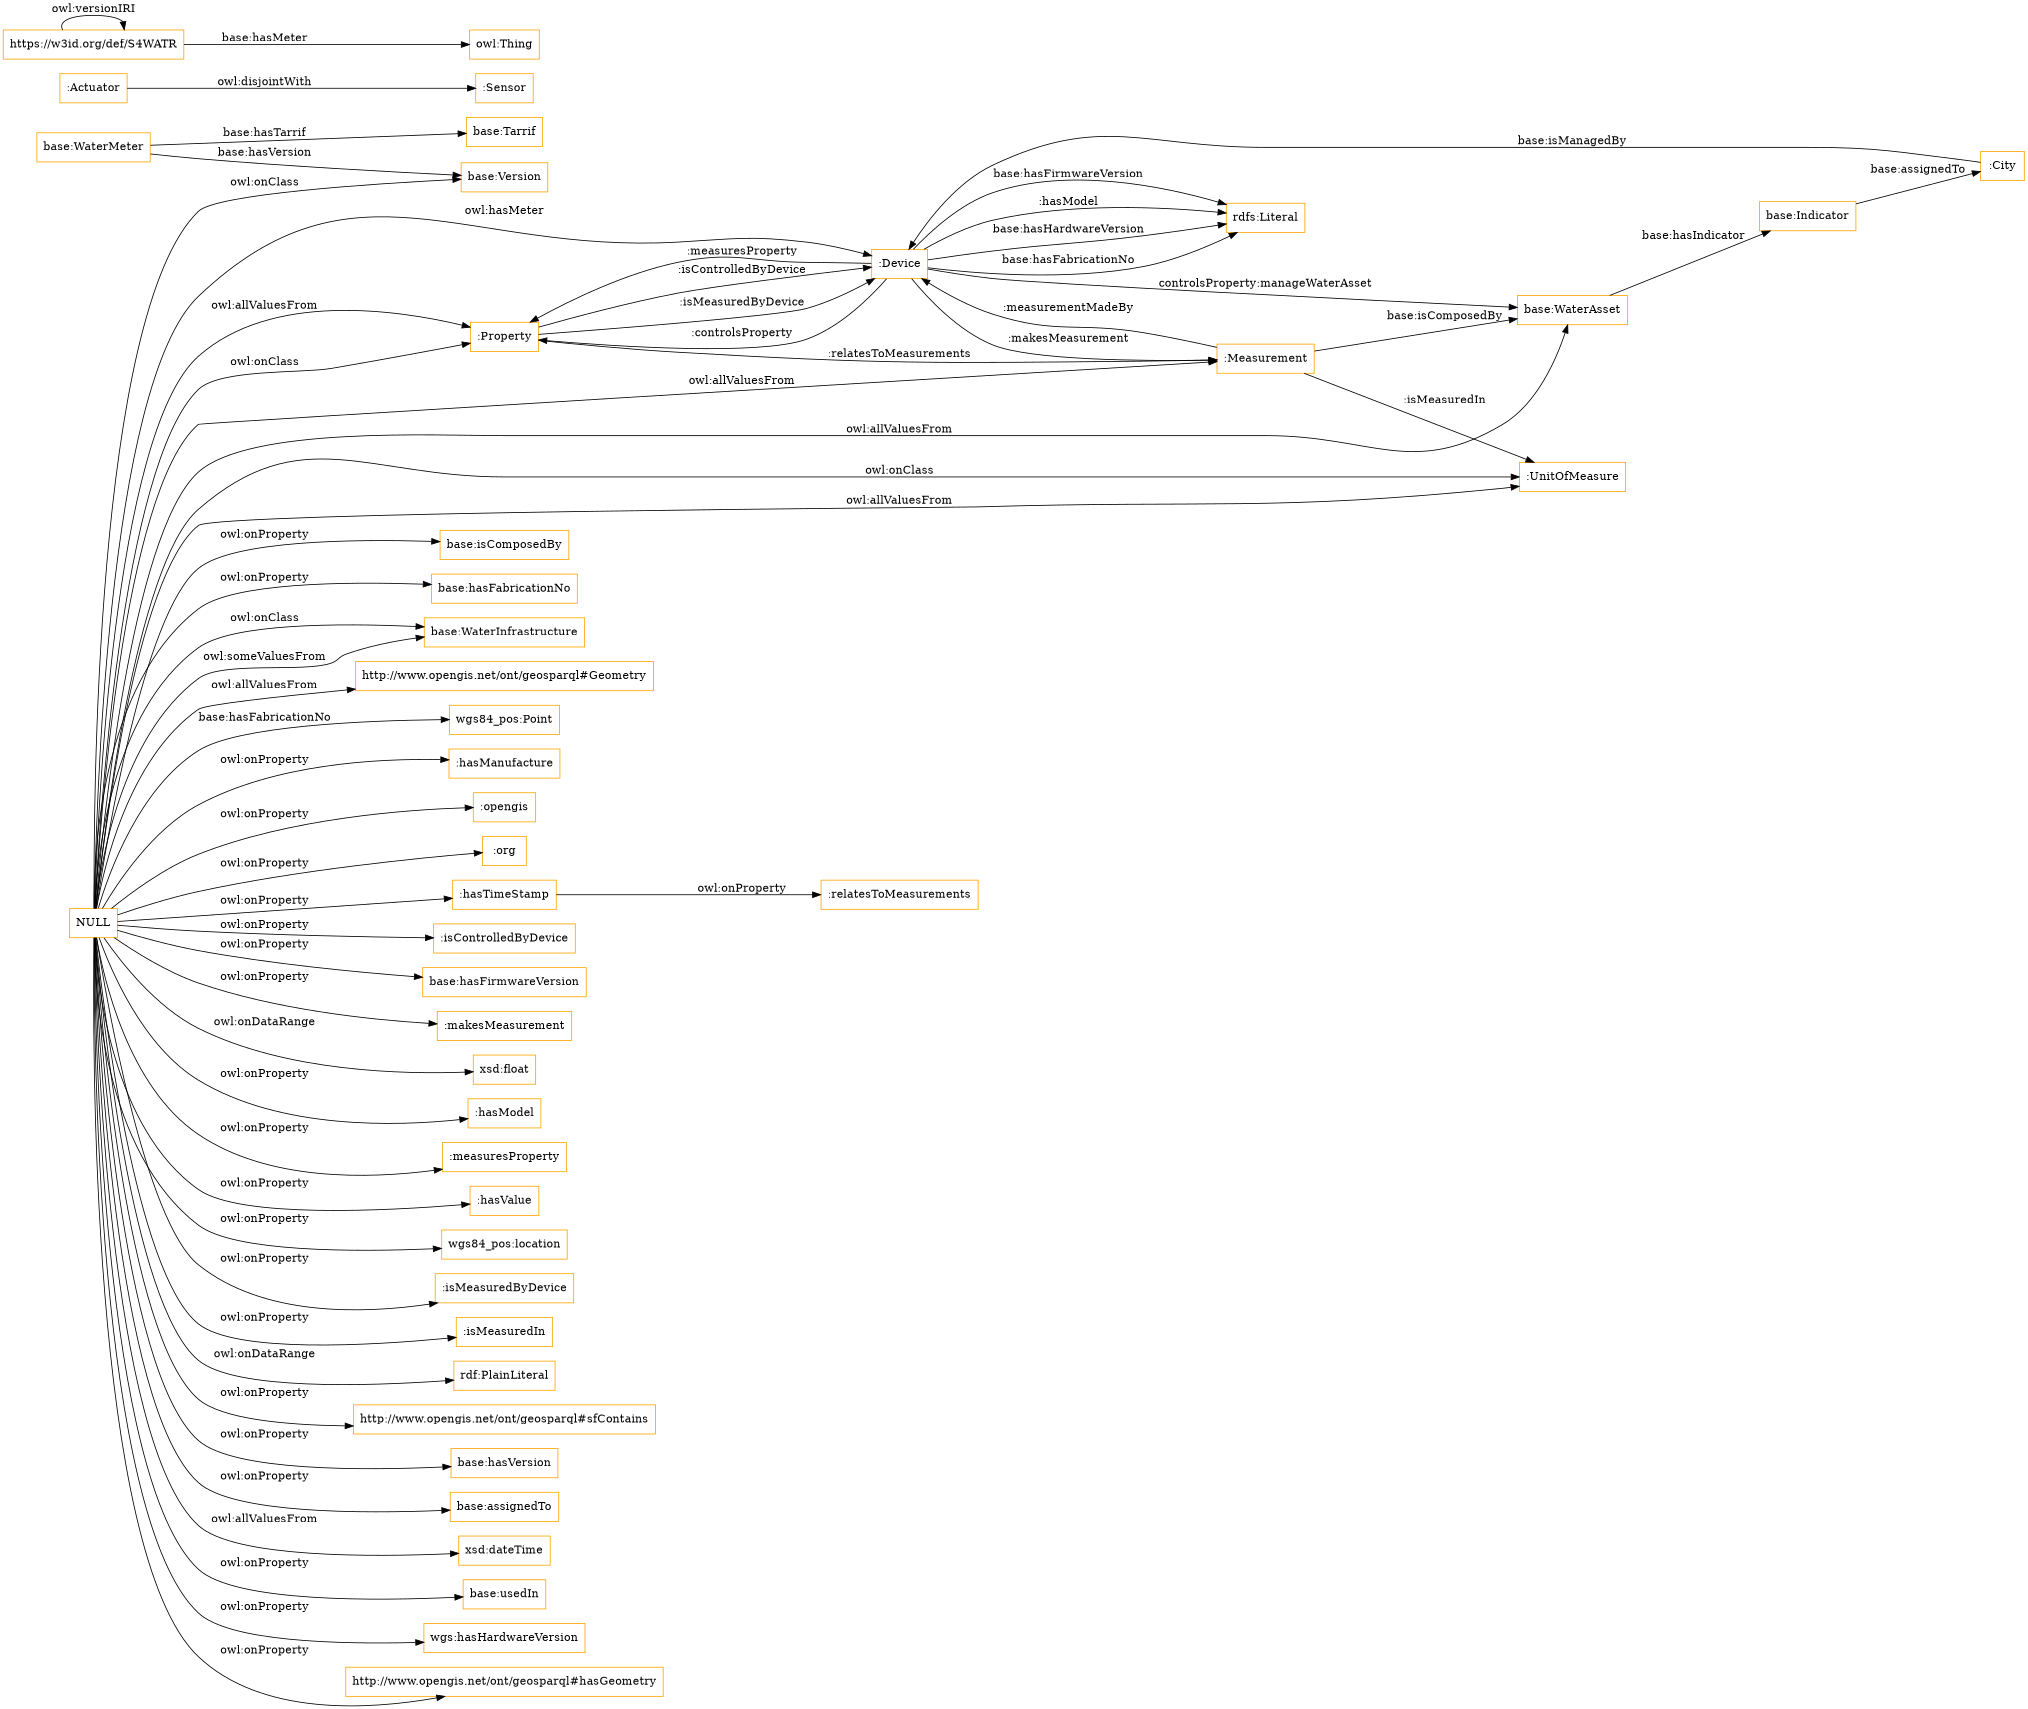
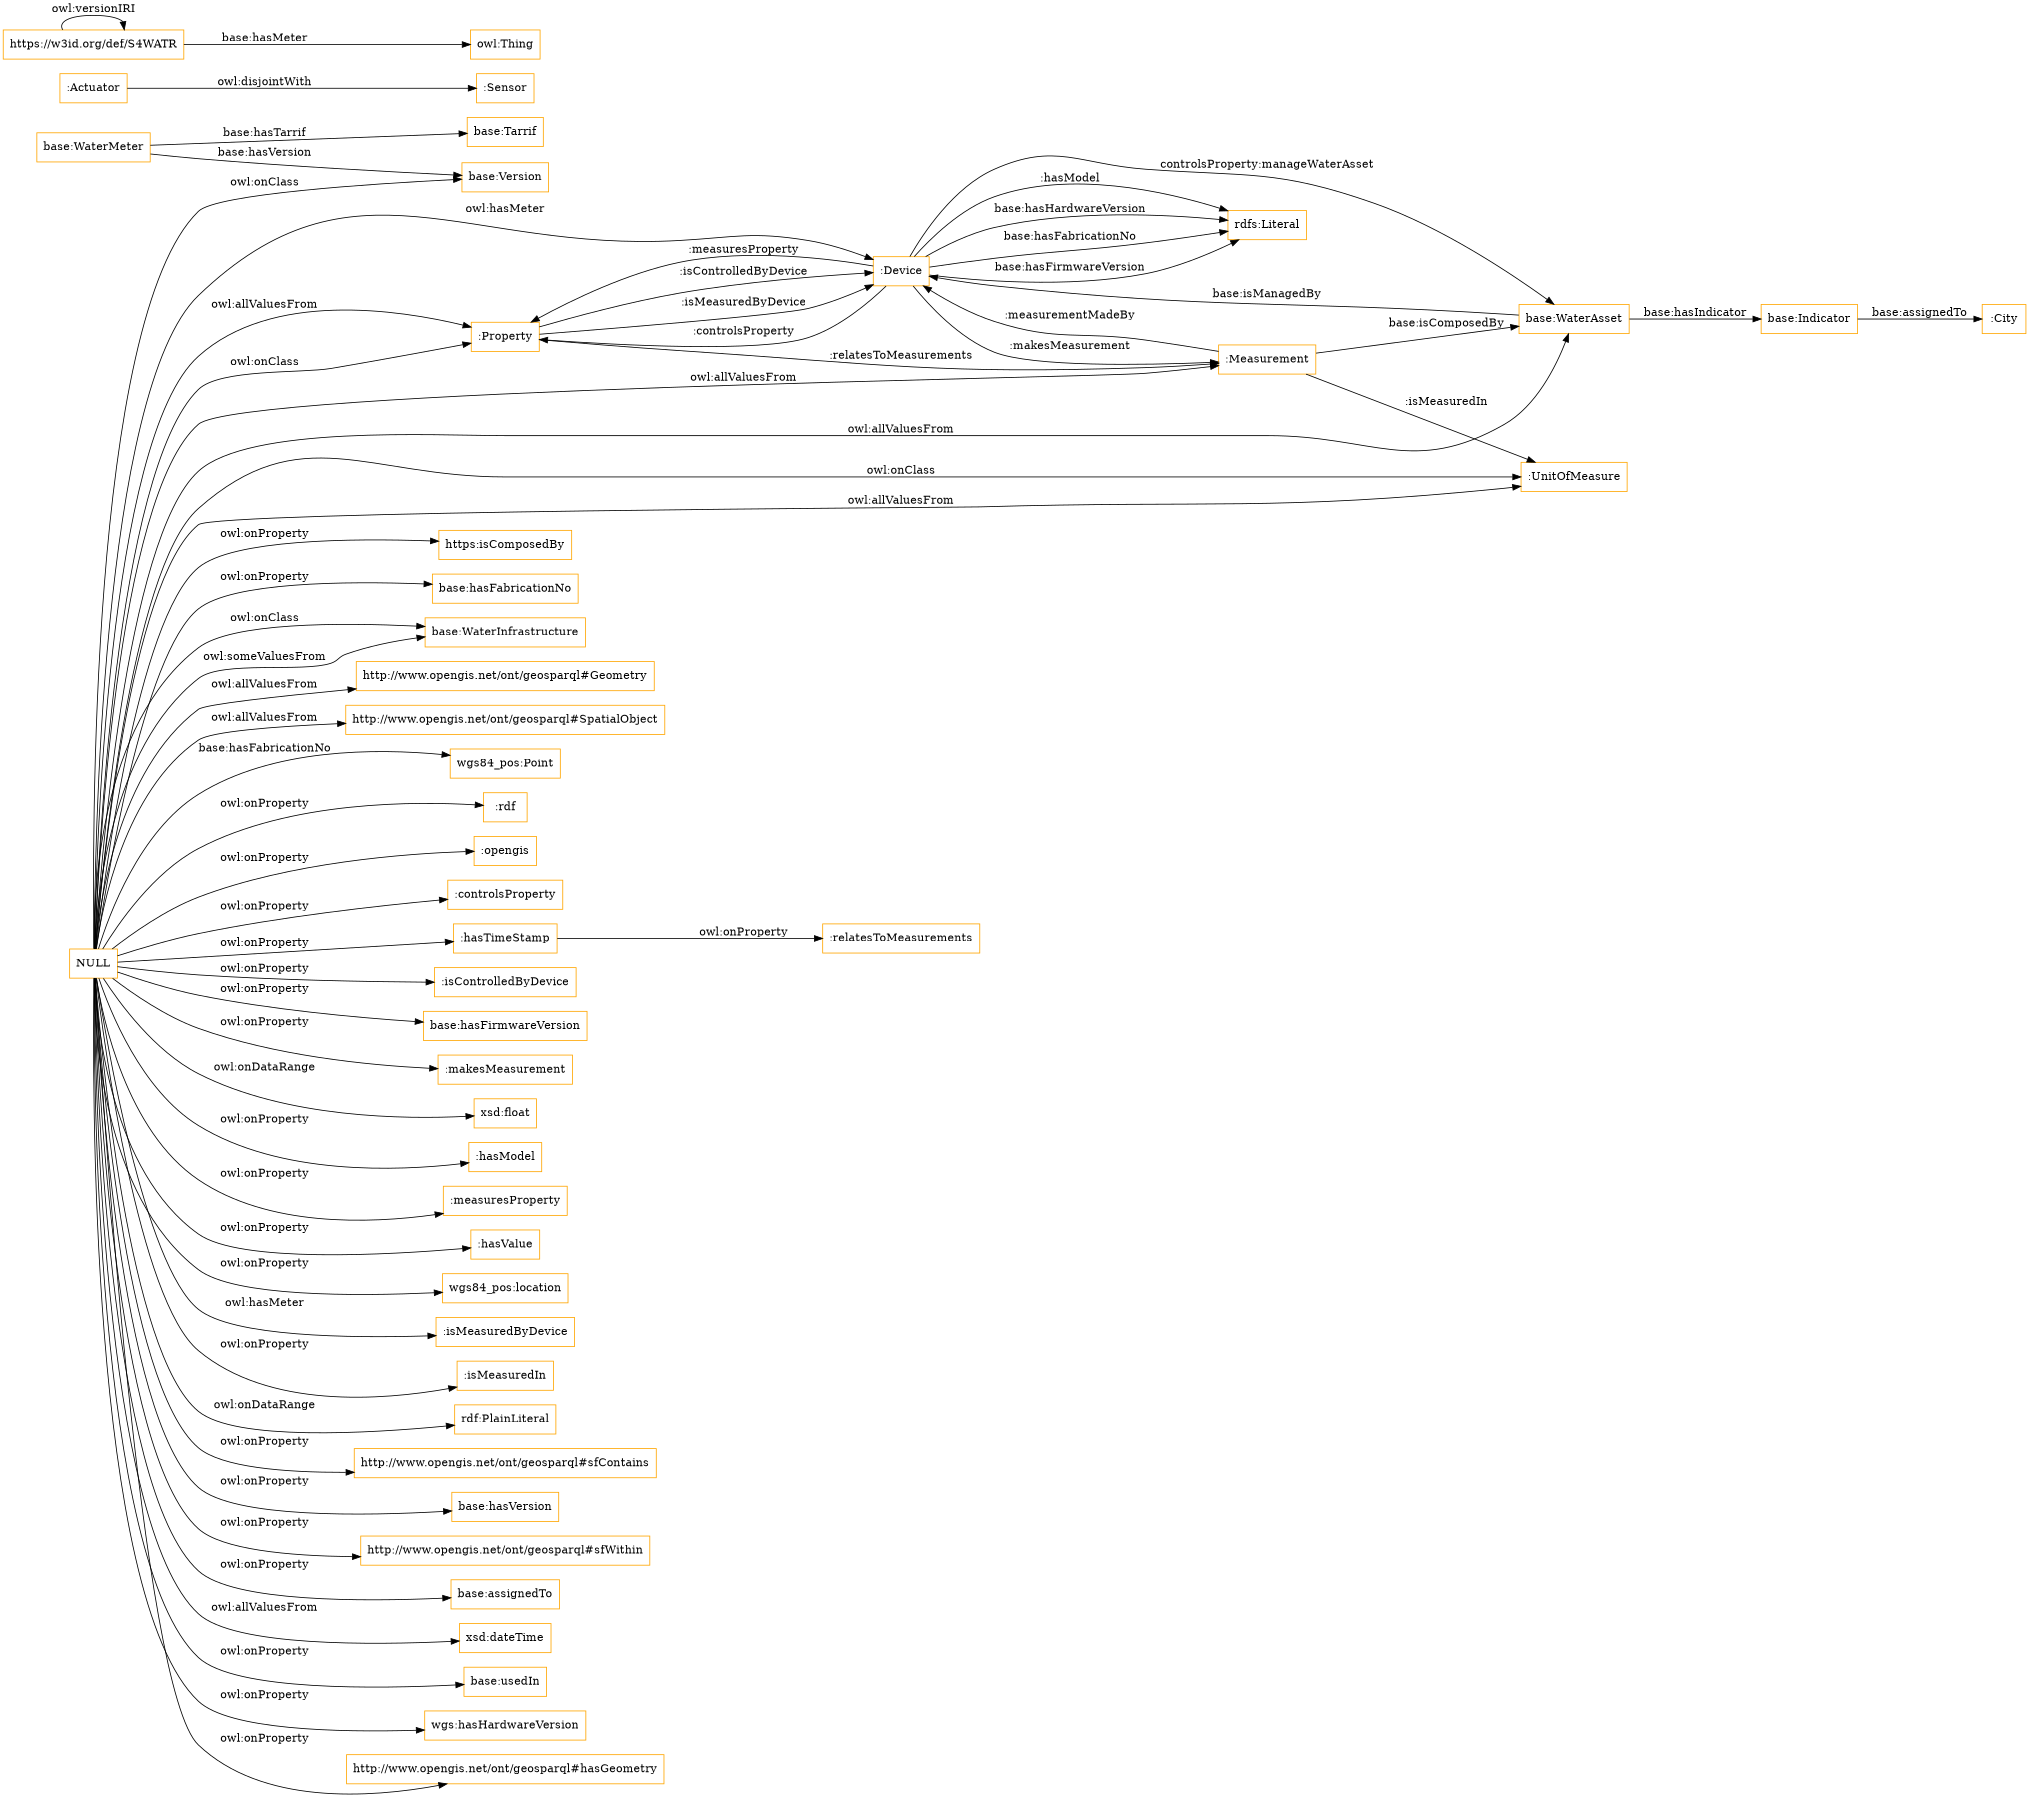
(1429, 147) -> (1228, 303)
(504, 545) -> (505, 545)
none -> (505, 720)
(504, 764) -> (505, 807)
(504, 851) -> (505, 895)
(265, 1259) -> (265, 1303)
none -> (505, 1551)
